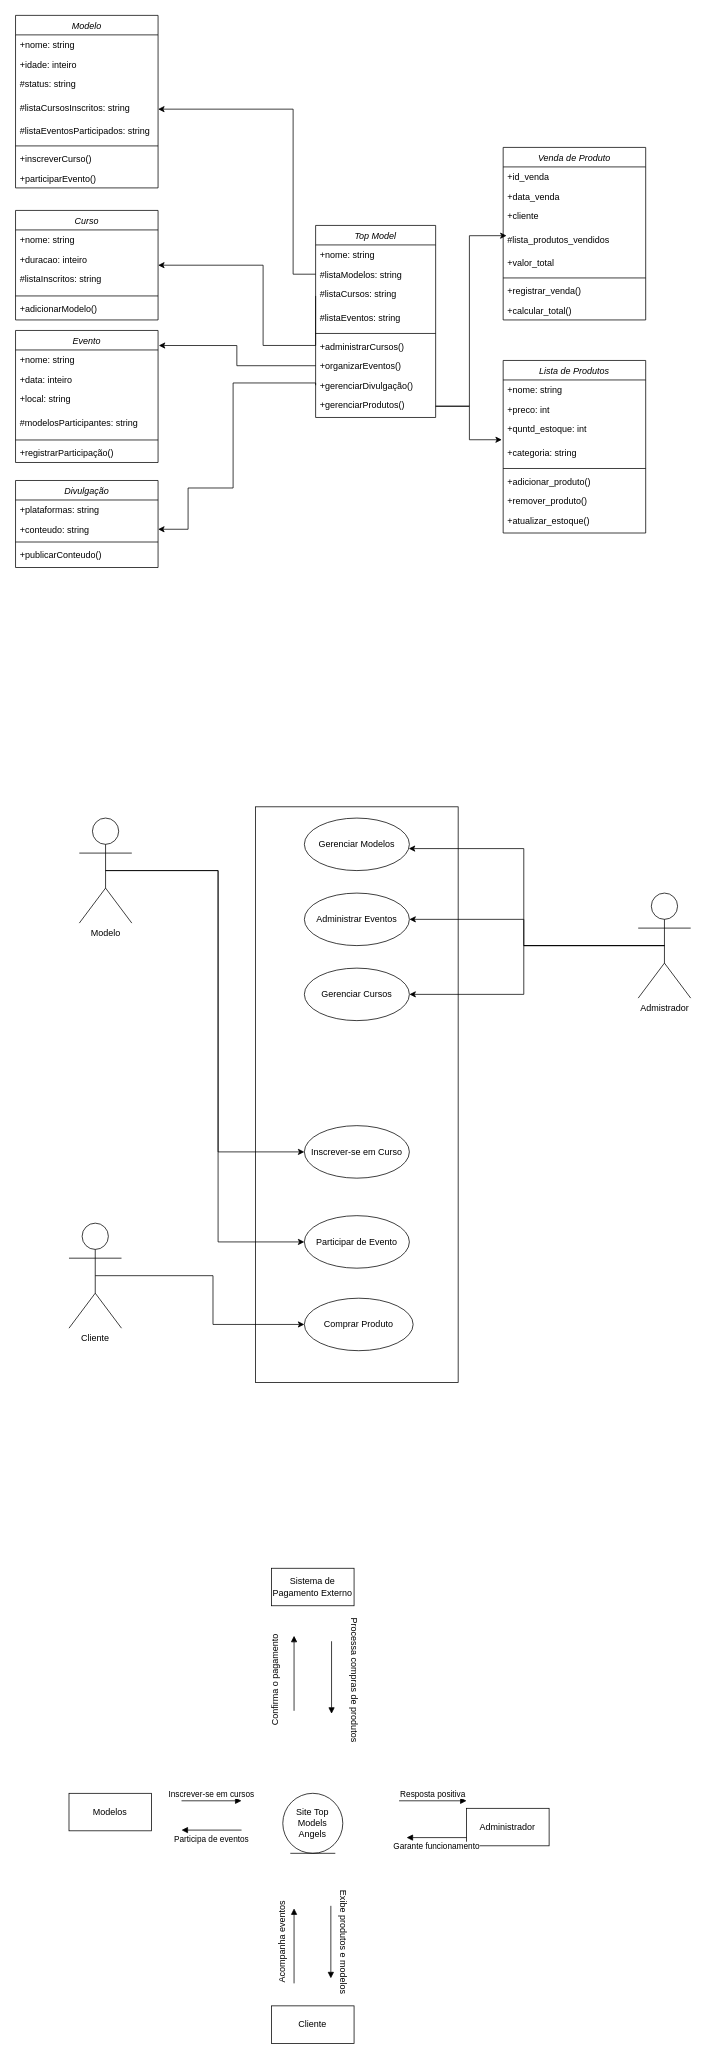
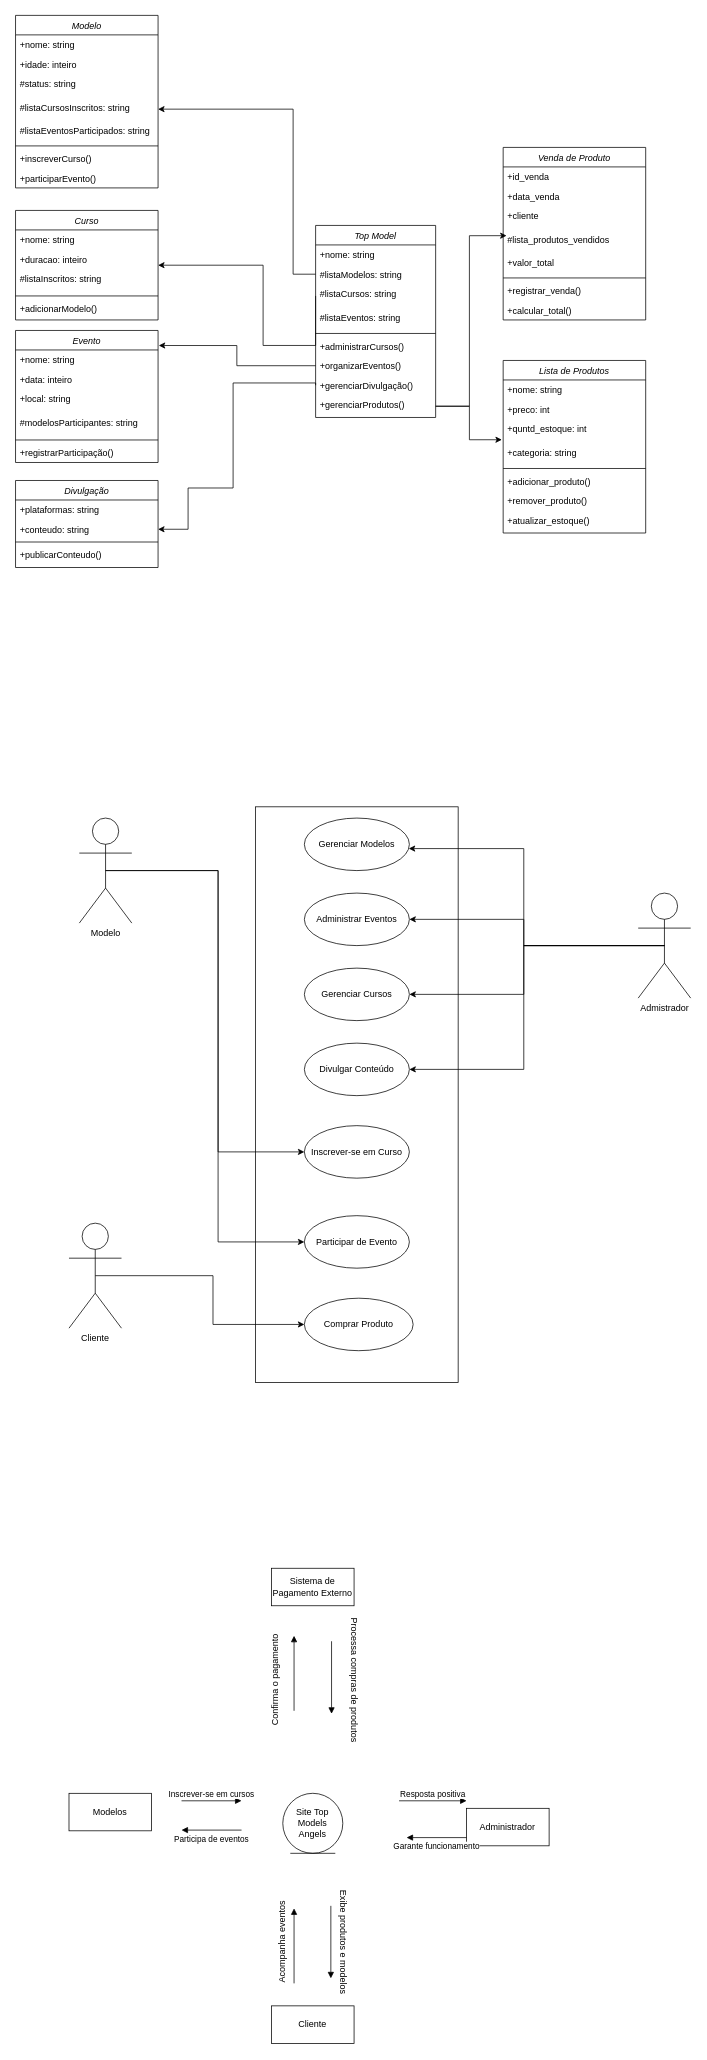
none -> (357, 1069)
none -> (506, 1069)
